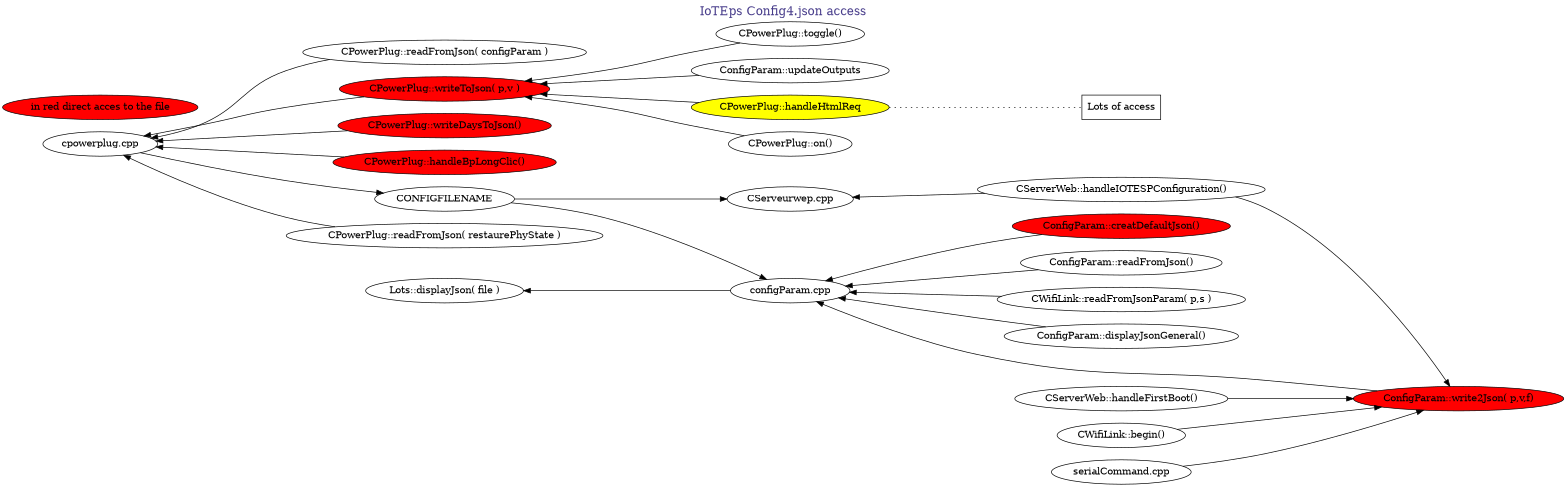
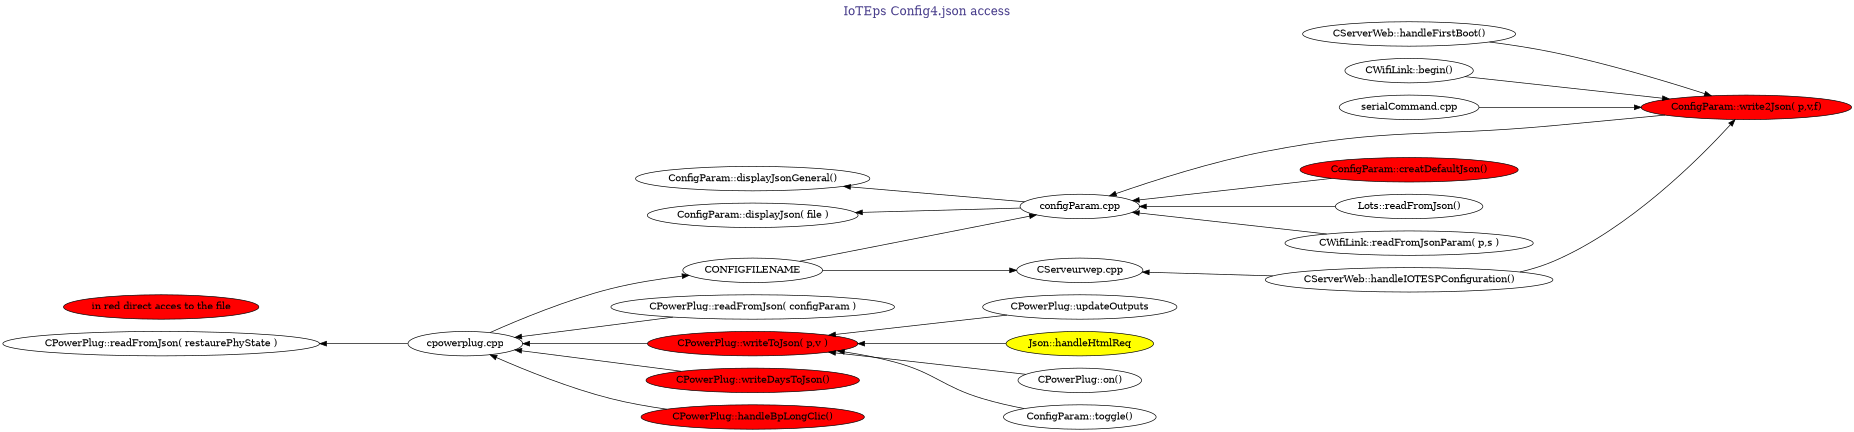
(790, 34) -> (1080, 417)
(790, 71) -> (1080, 307)
(790, 107) -> (1080, 344)
(1121, 107) -> none
(230, 200) -> (367, 344)
(1121, 263) -> (1409, 206)
(445, 291) -> (753, 215)
(945, 313) -> (938, 194)
